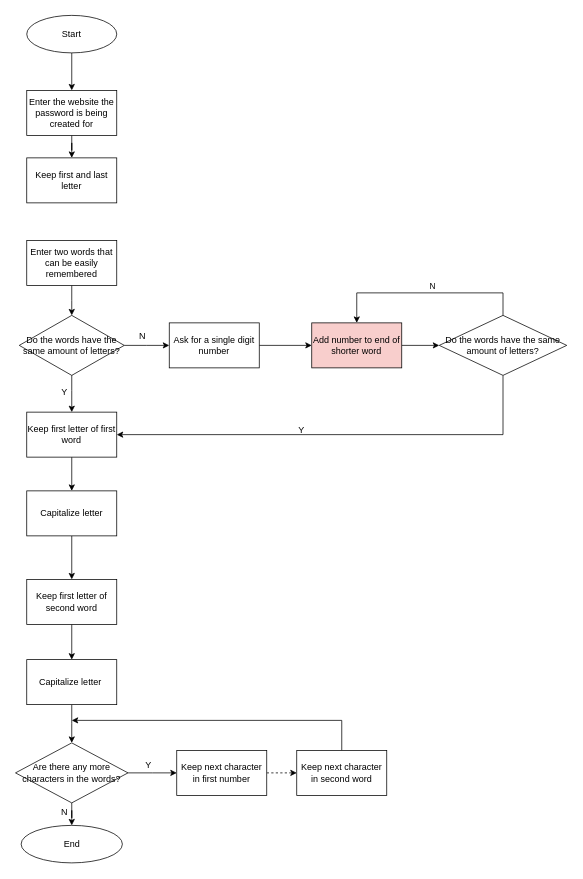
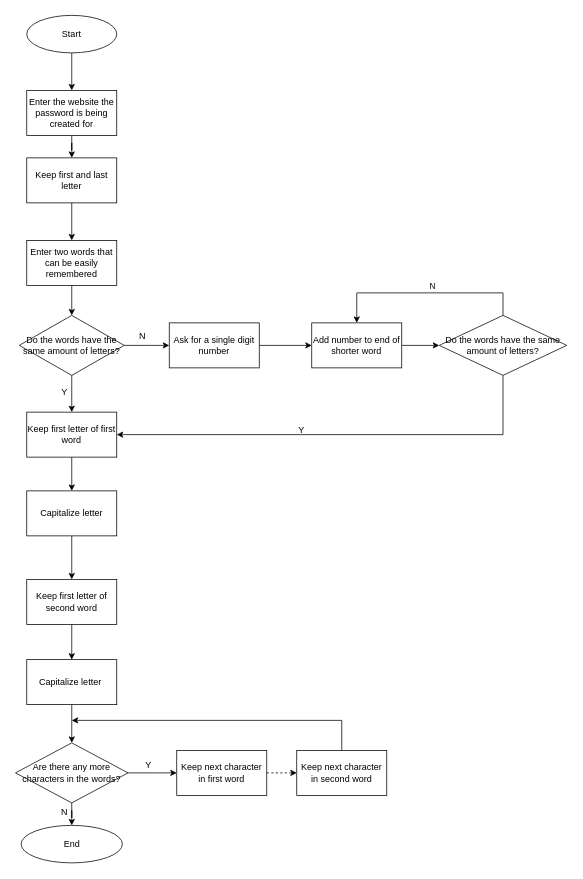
none -> (72, 219)
(357, 345) -> (357, 345)
(222, 773) -> (222, 773)
